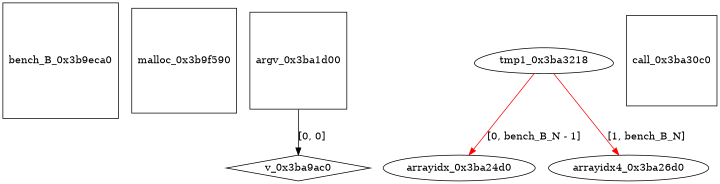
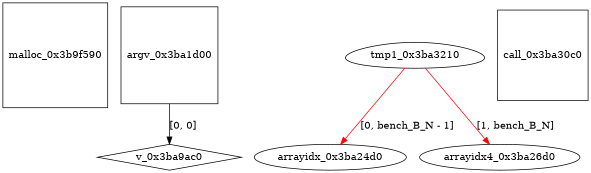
(61, 61) -> none
(544, 61) -> (415, 55)
